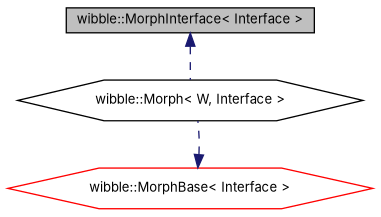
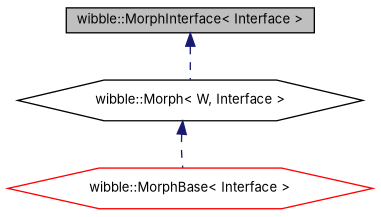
(199, 138) -> (182, 151)
